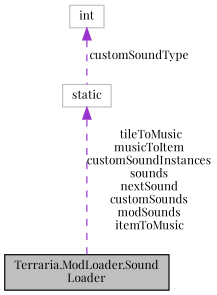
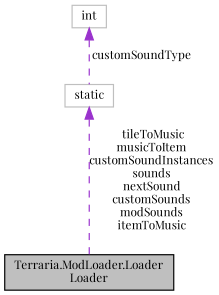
(87, 272) -> (89, 272)
